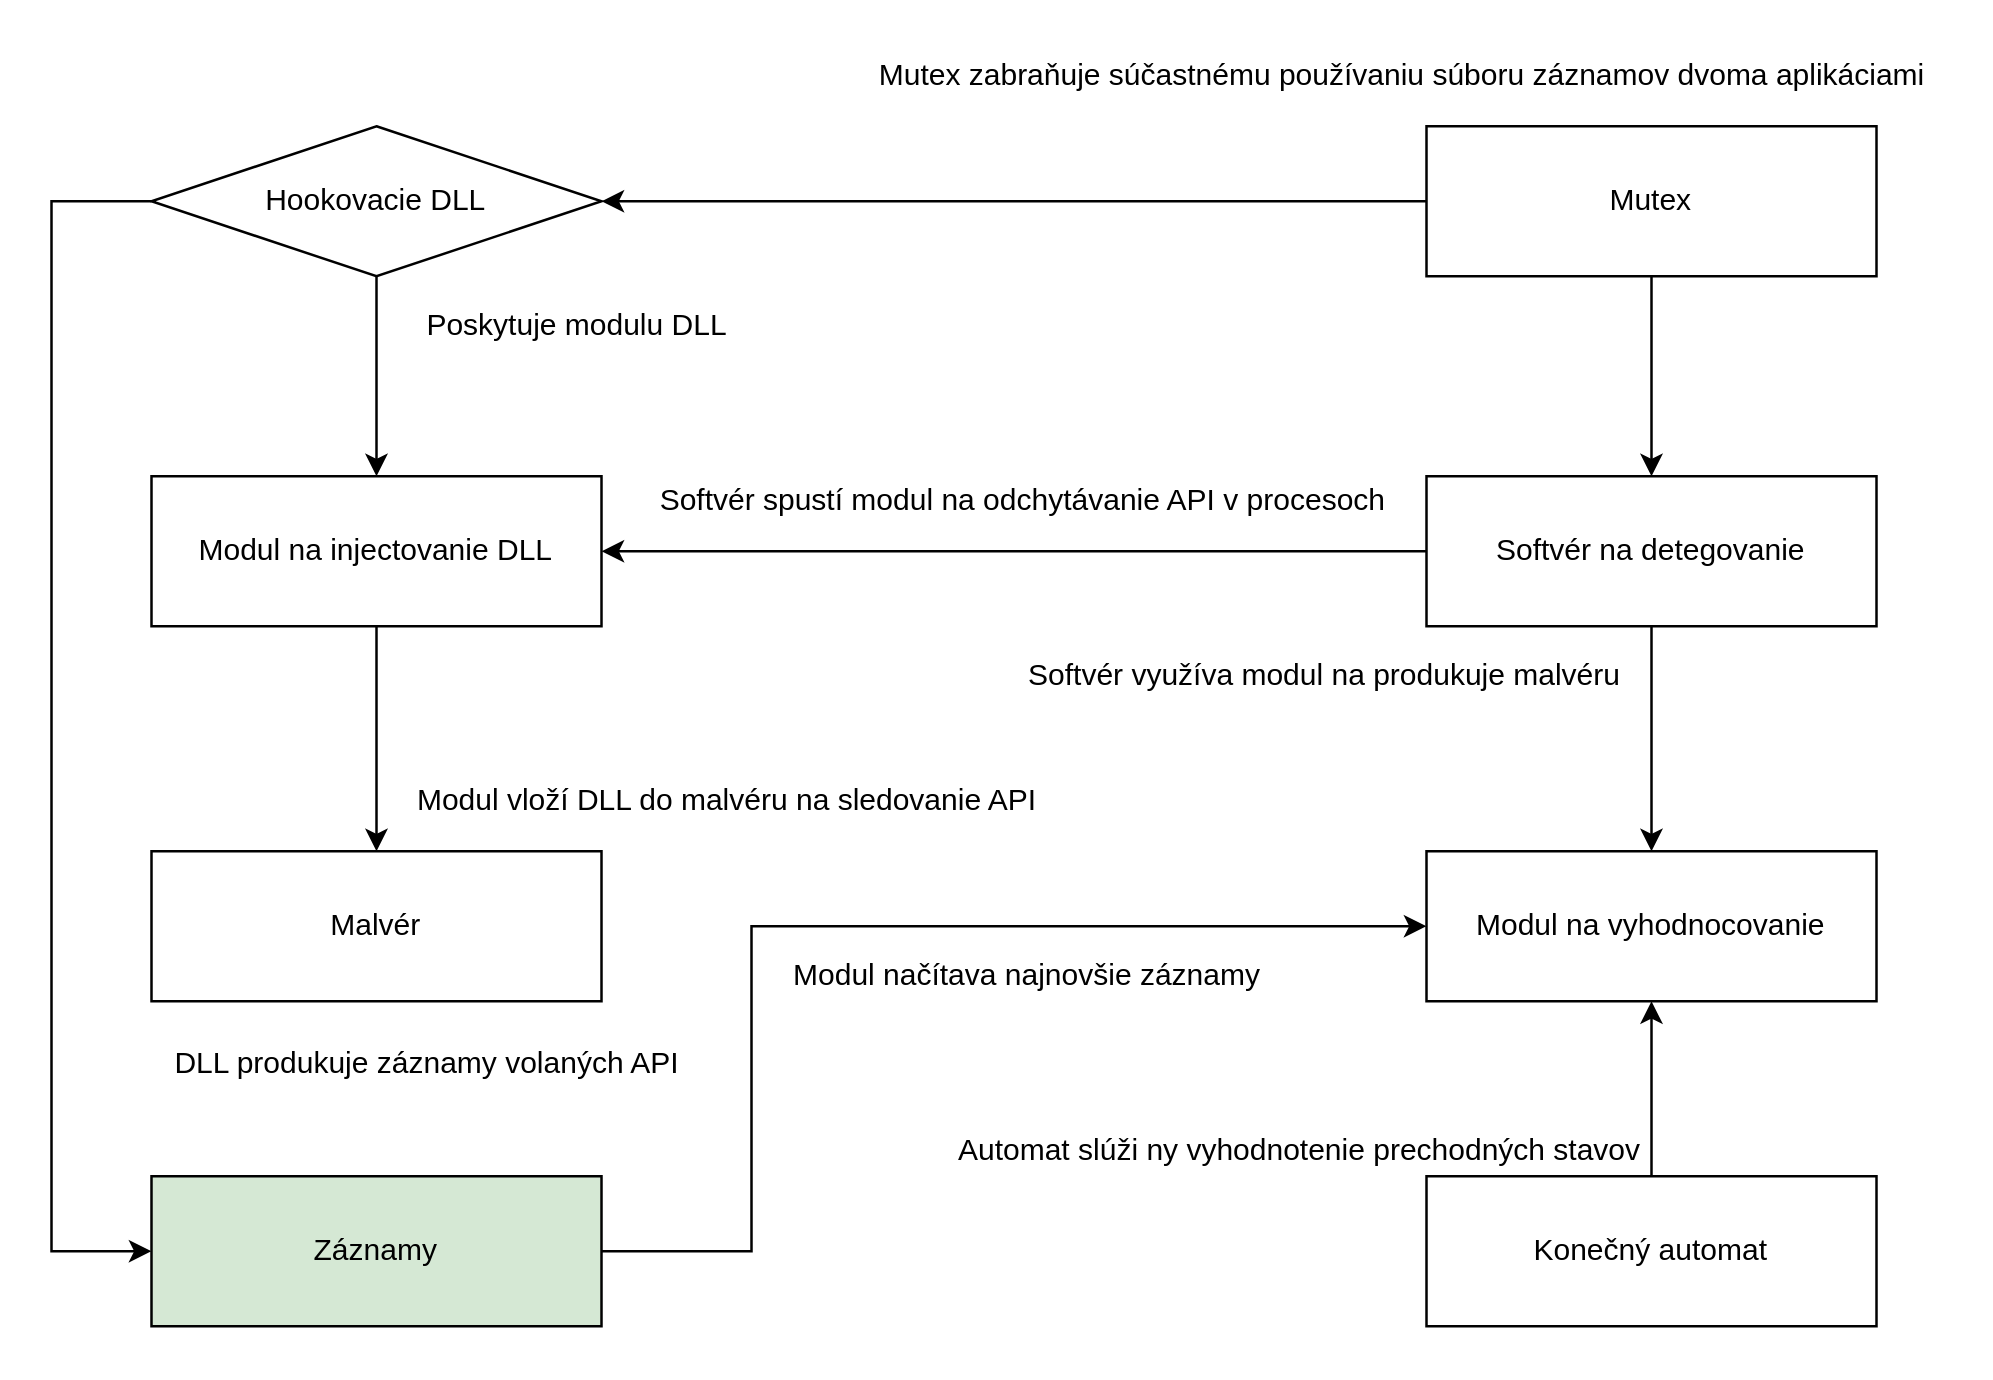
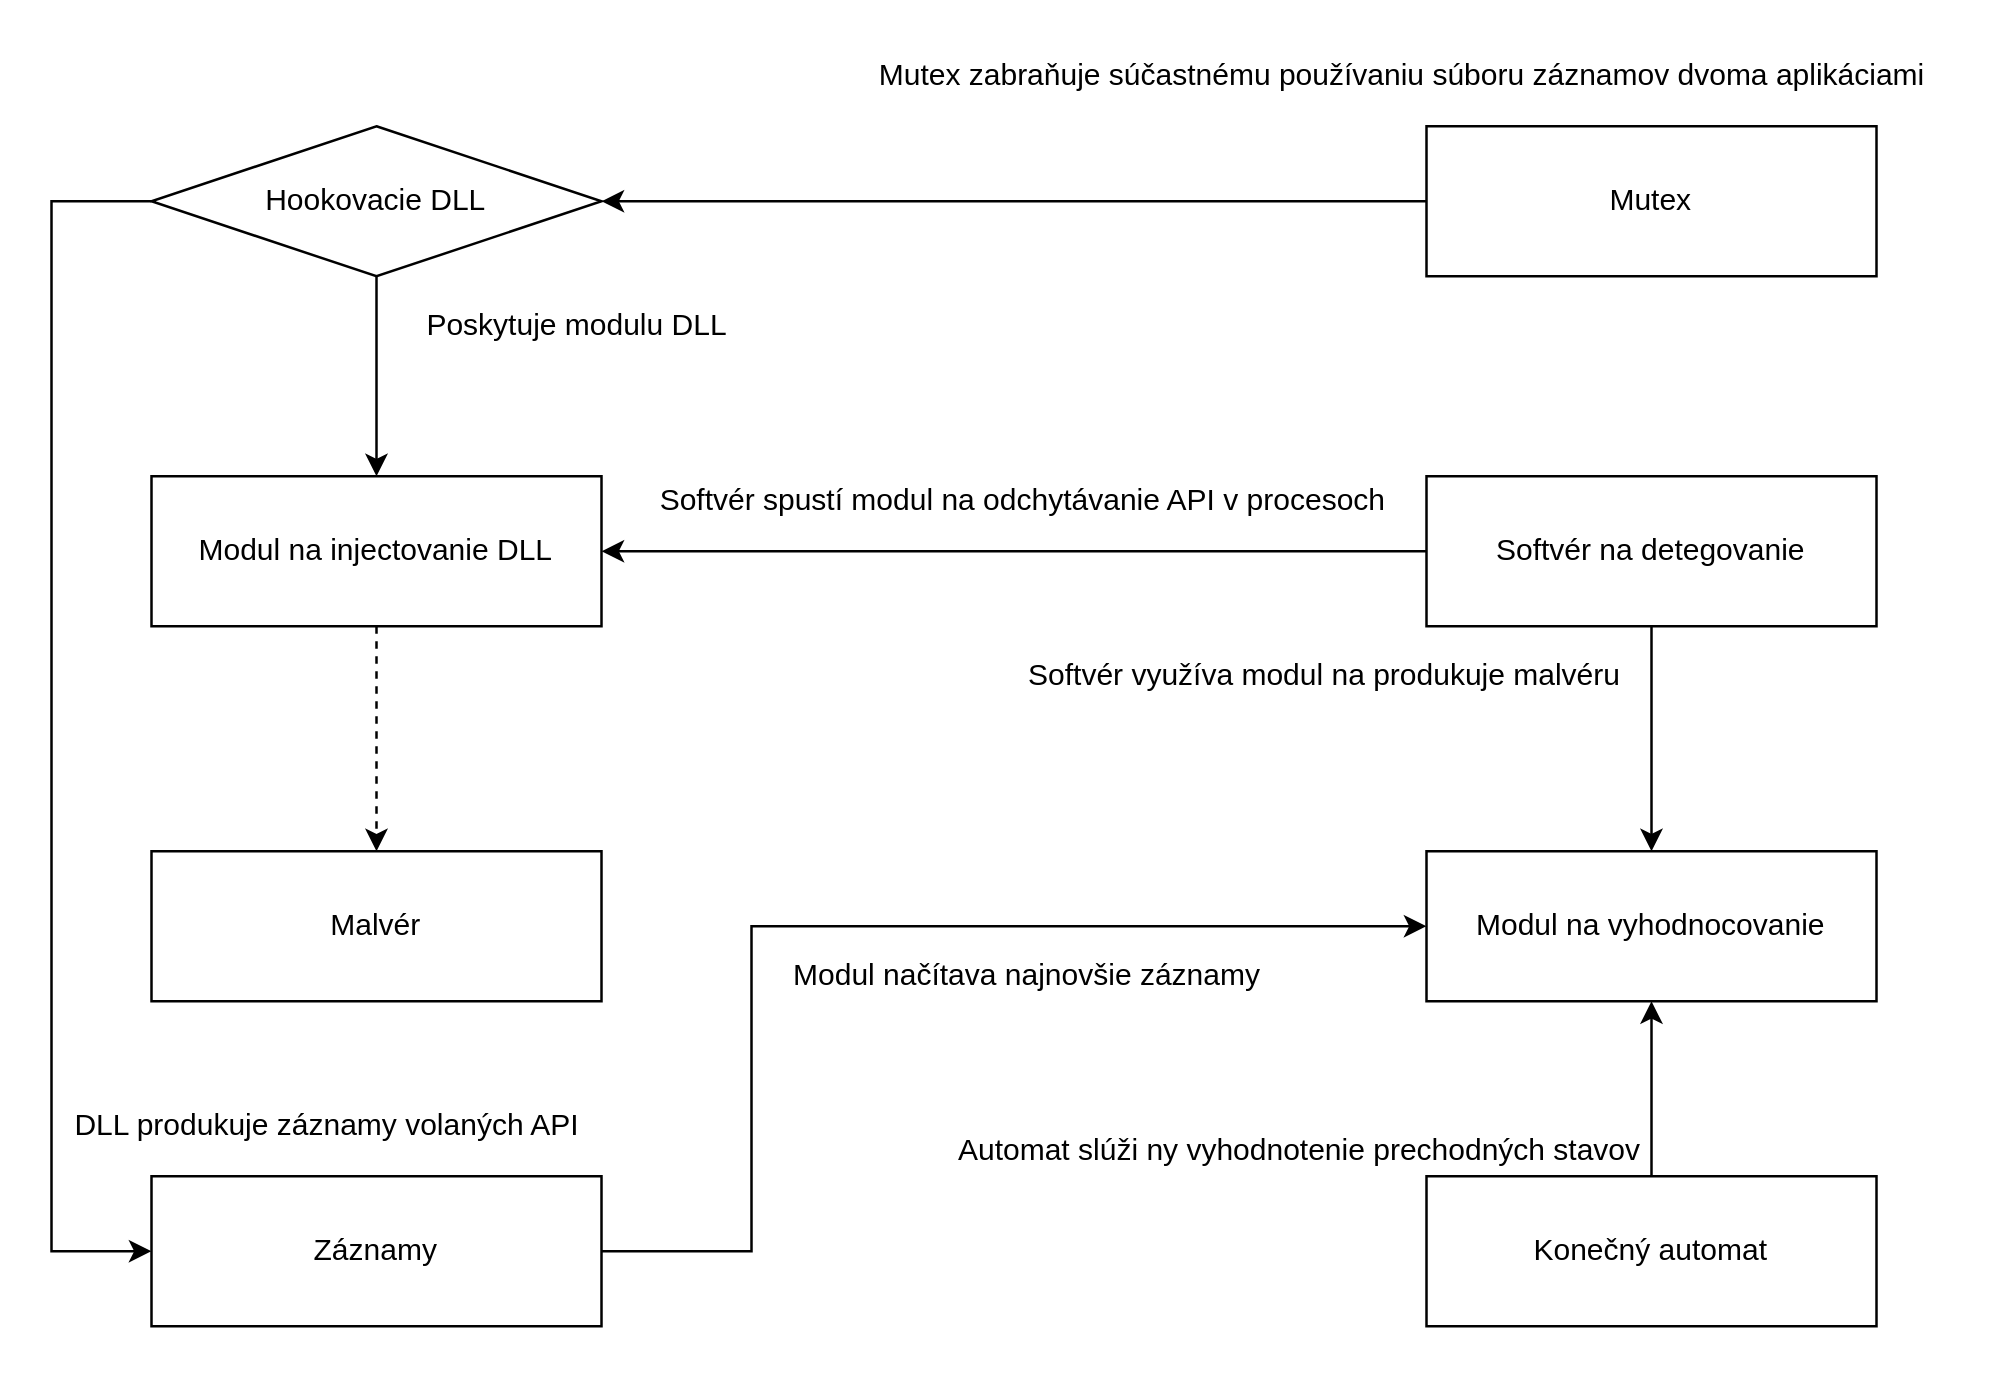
(1651, 368) -> none
(376, 732) -> (376, 732)
(726, 801) -> none
(426, 1064) -> (326, 1126)
(376, 1251) -> (376, 1251)
